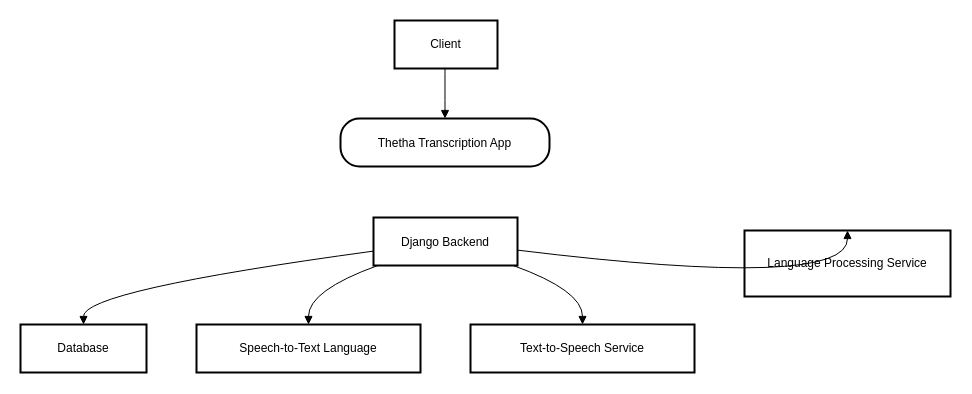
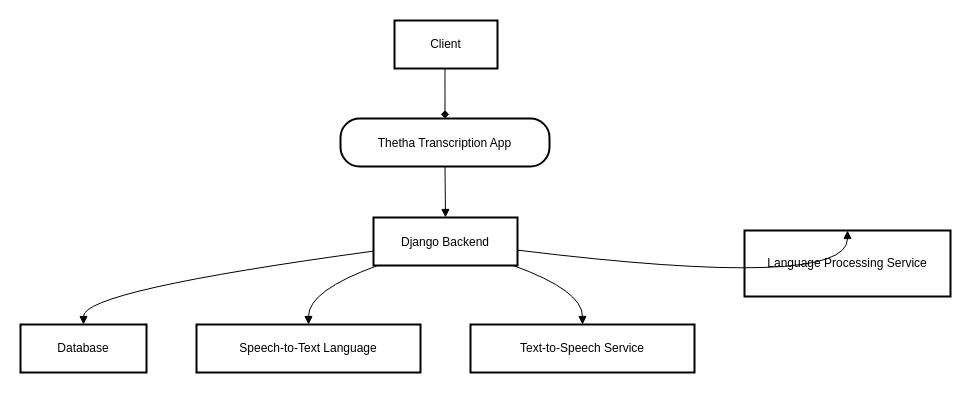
(445, 109) -> (445, 109)
none -> (445, 189)
